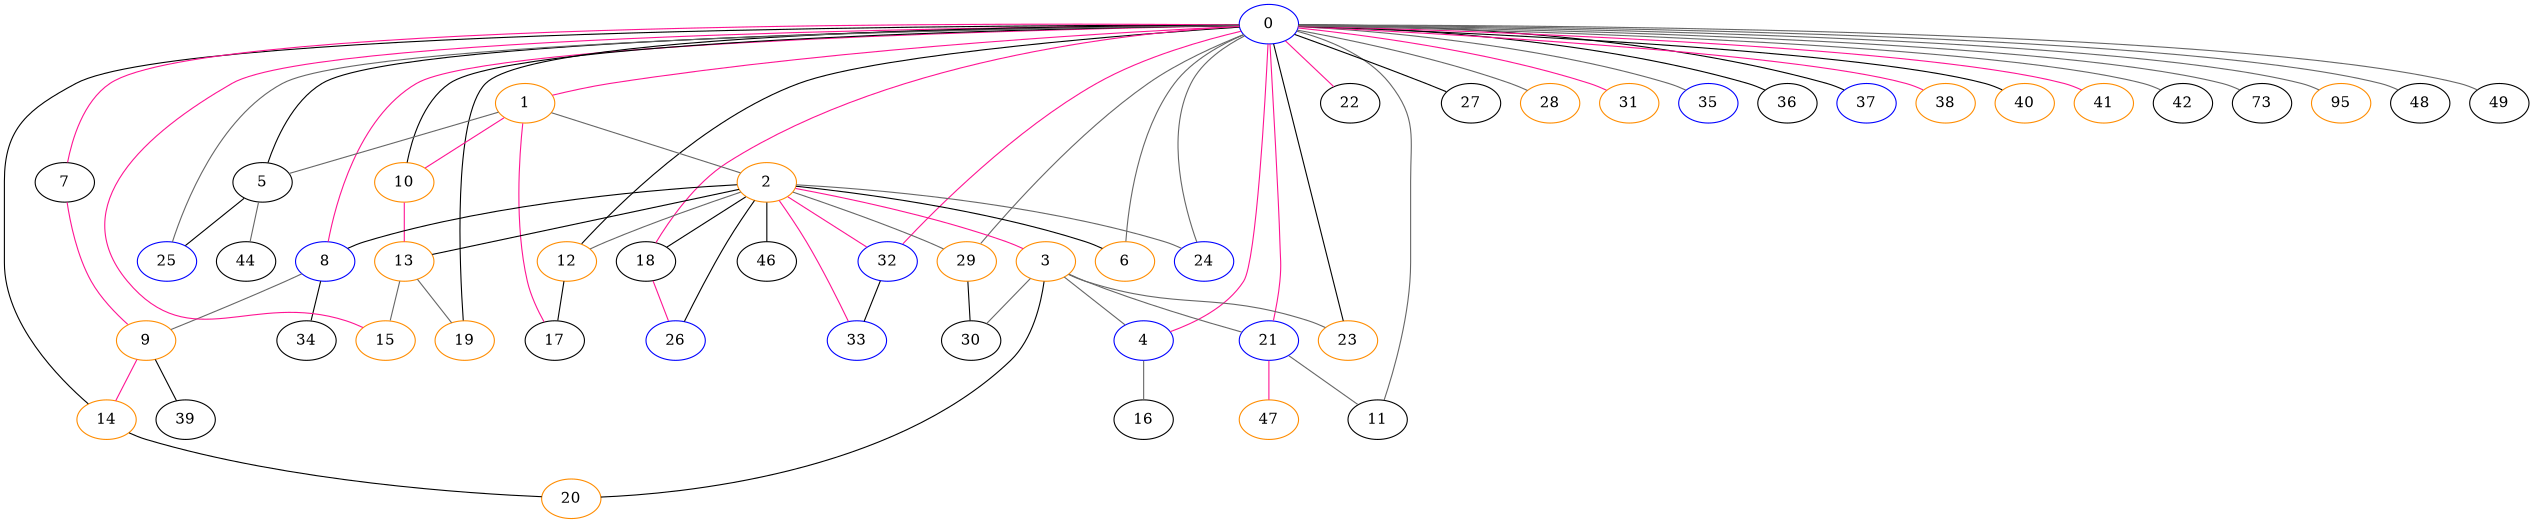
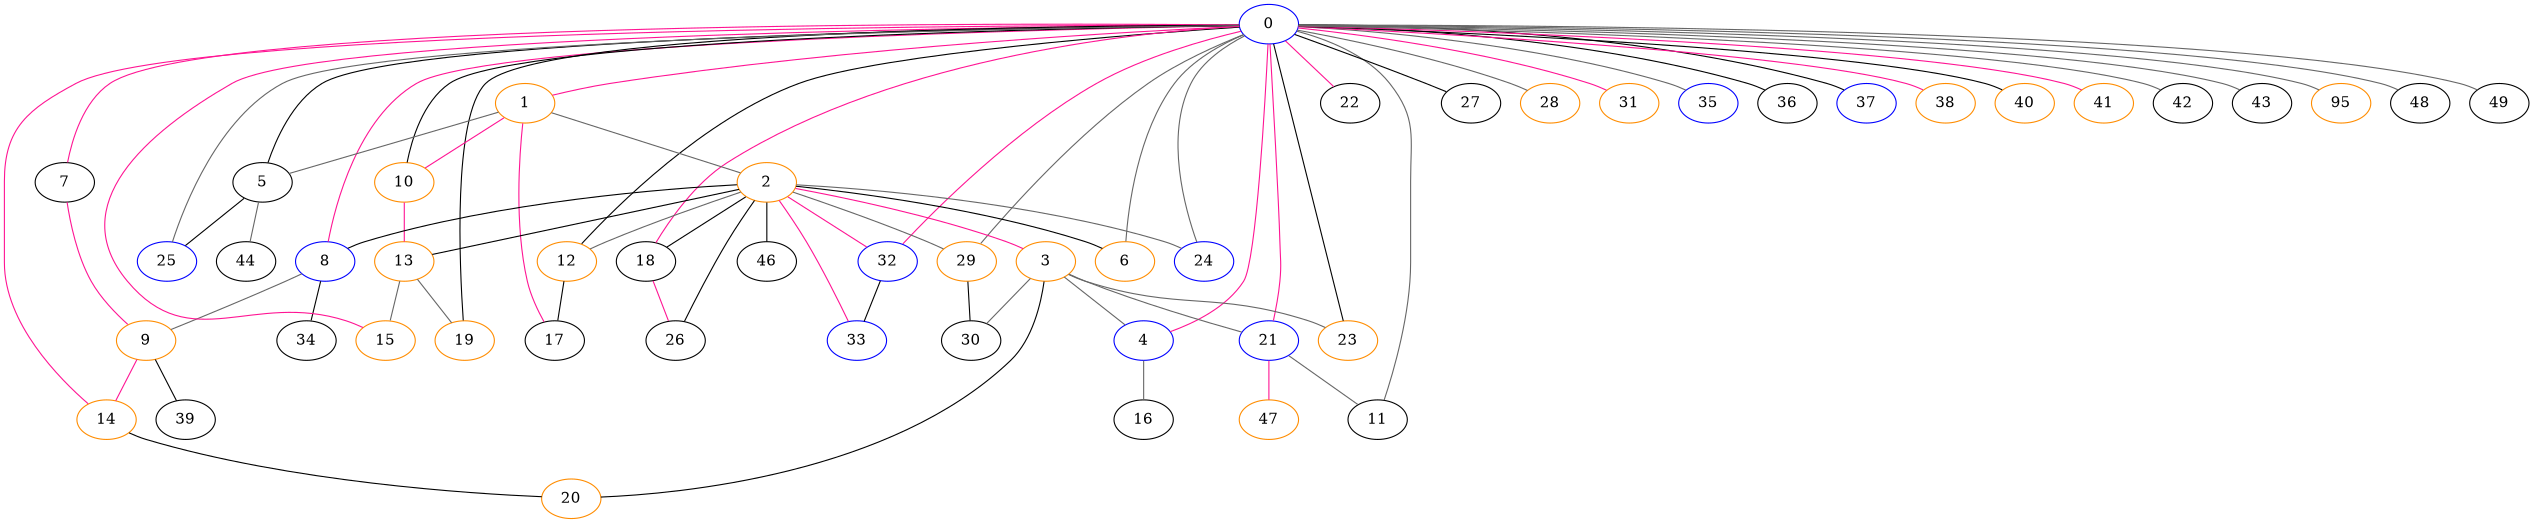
(120, 72) -> (120, 72)
(2262, 103) -> (2262, 103)
(676, 341) -> (676, 341)
